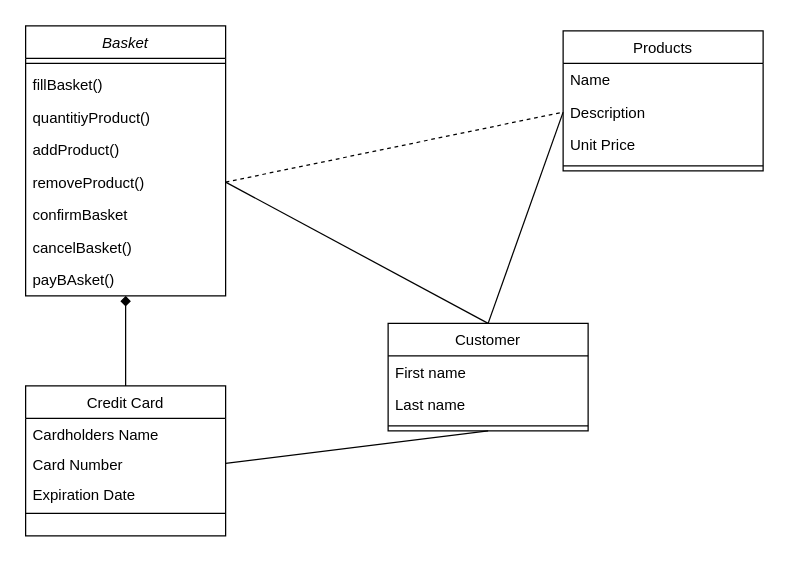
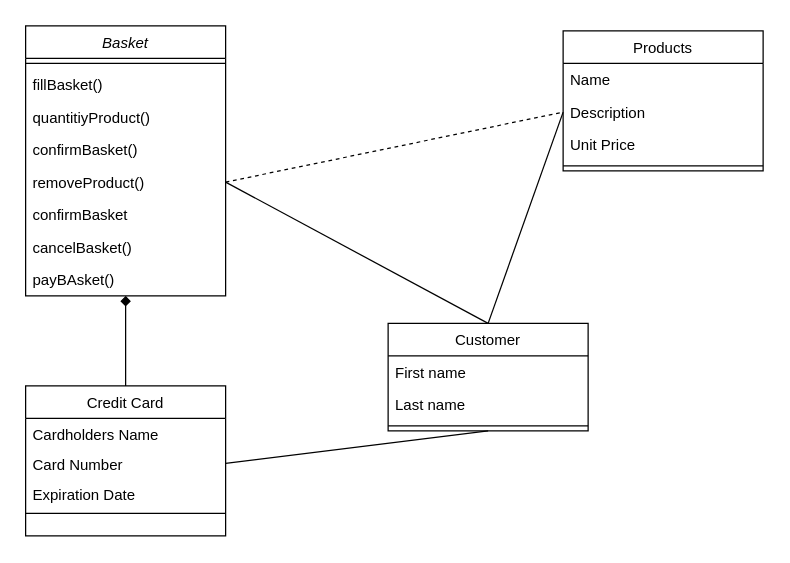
(83, 150) -> (94, 150)
